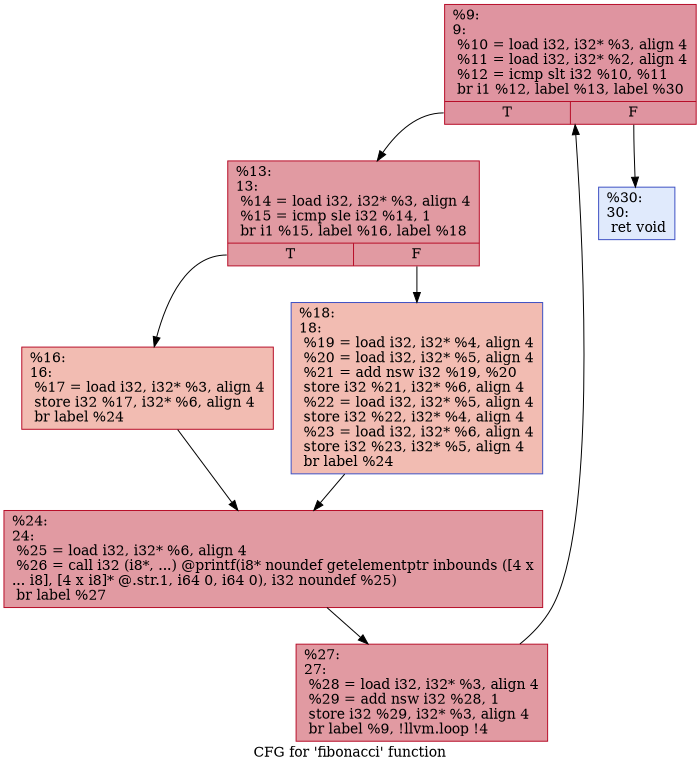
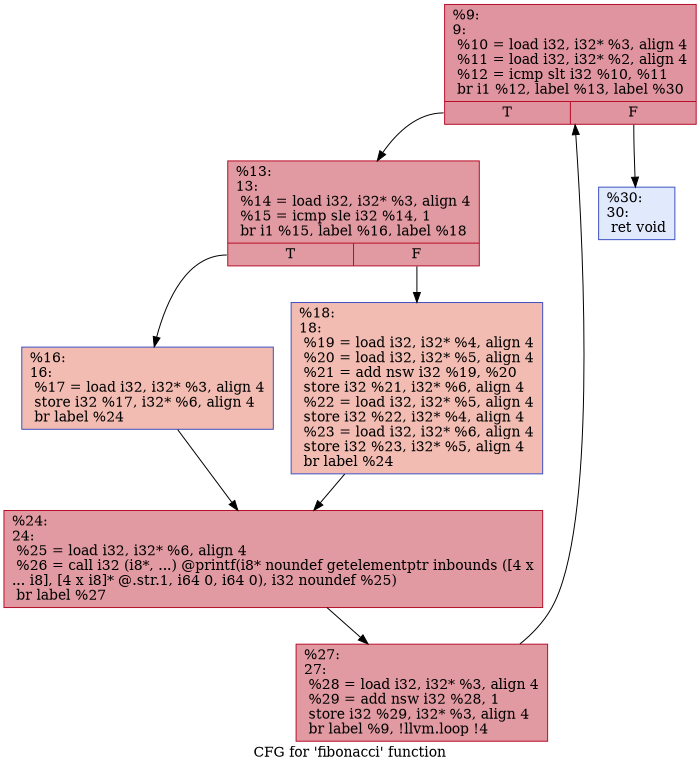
(148, 388) -> (148, 388)
